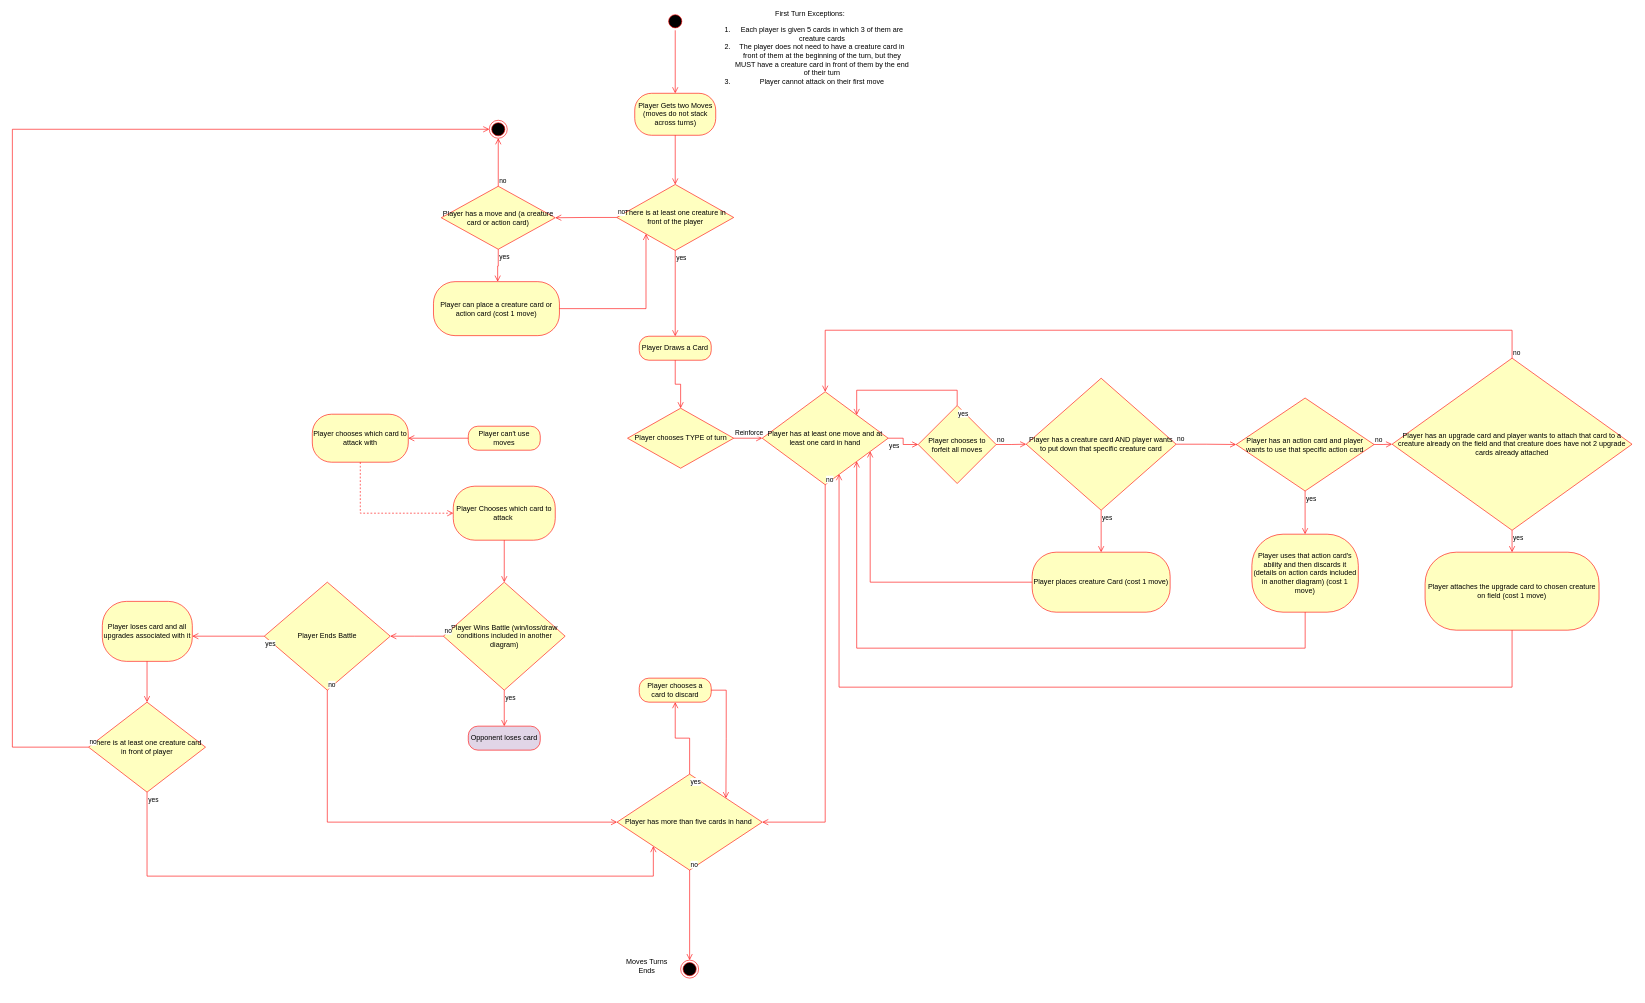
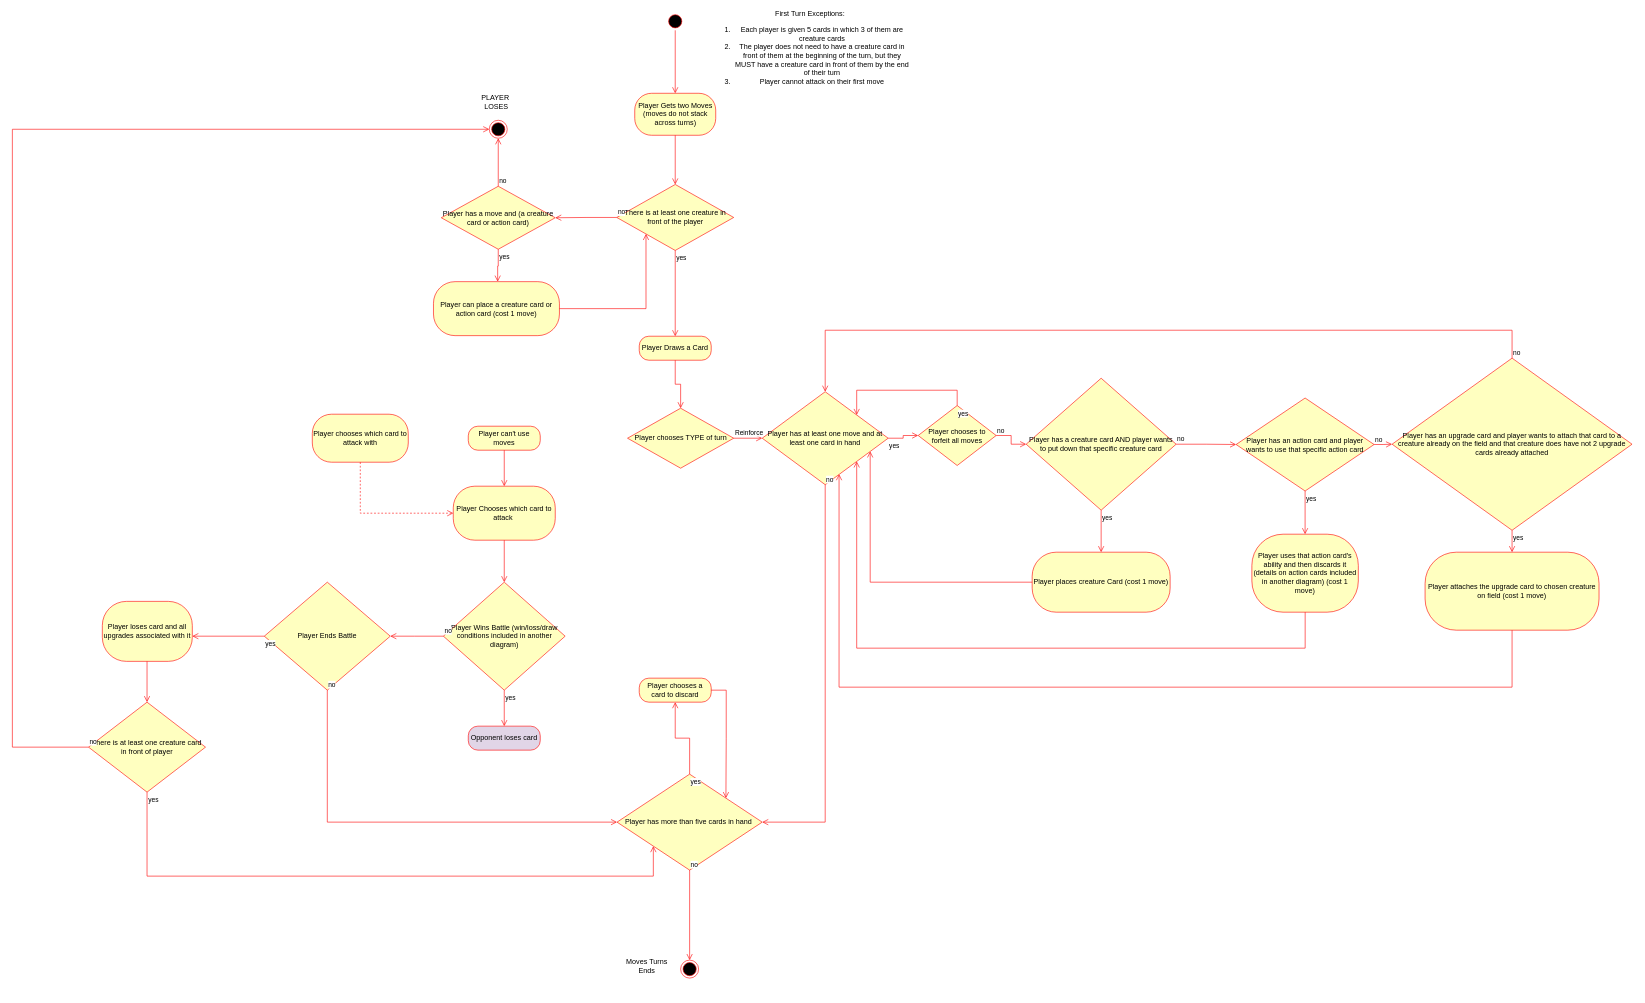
none -> (497, 102)
(439, 438) -> (504, 468)
(957, 445) -> (957, 436)
